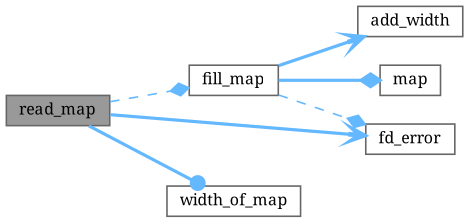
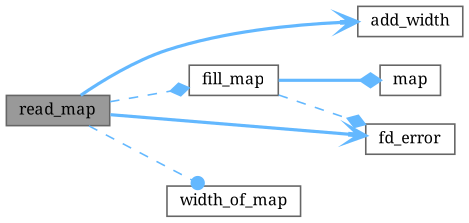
(314, 54) -> (205, 40)
(140, 153) -> (140, 153)
